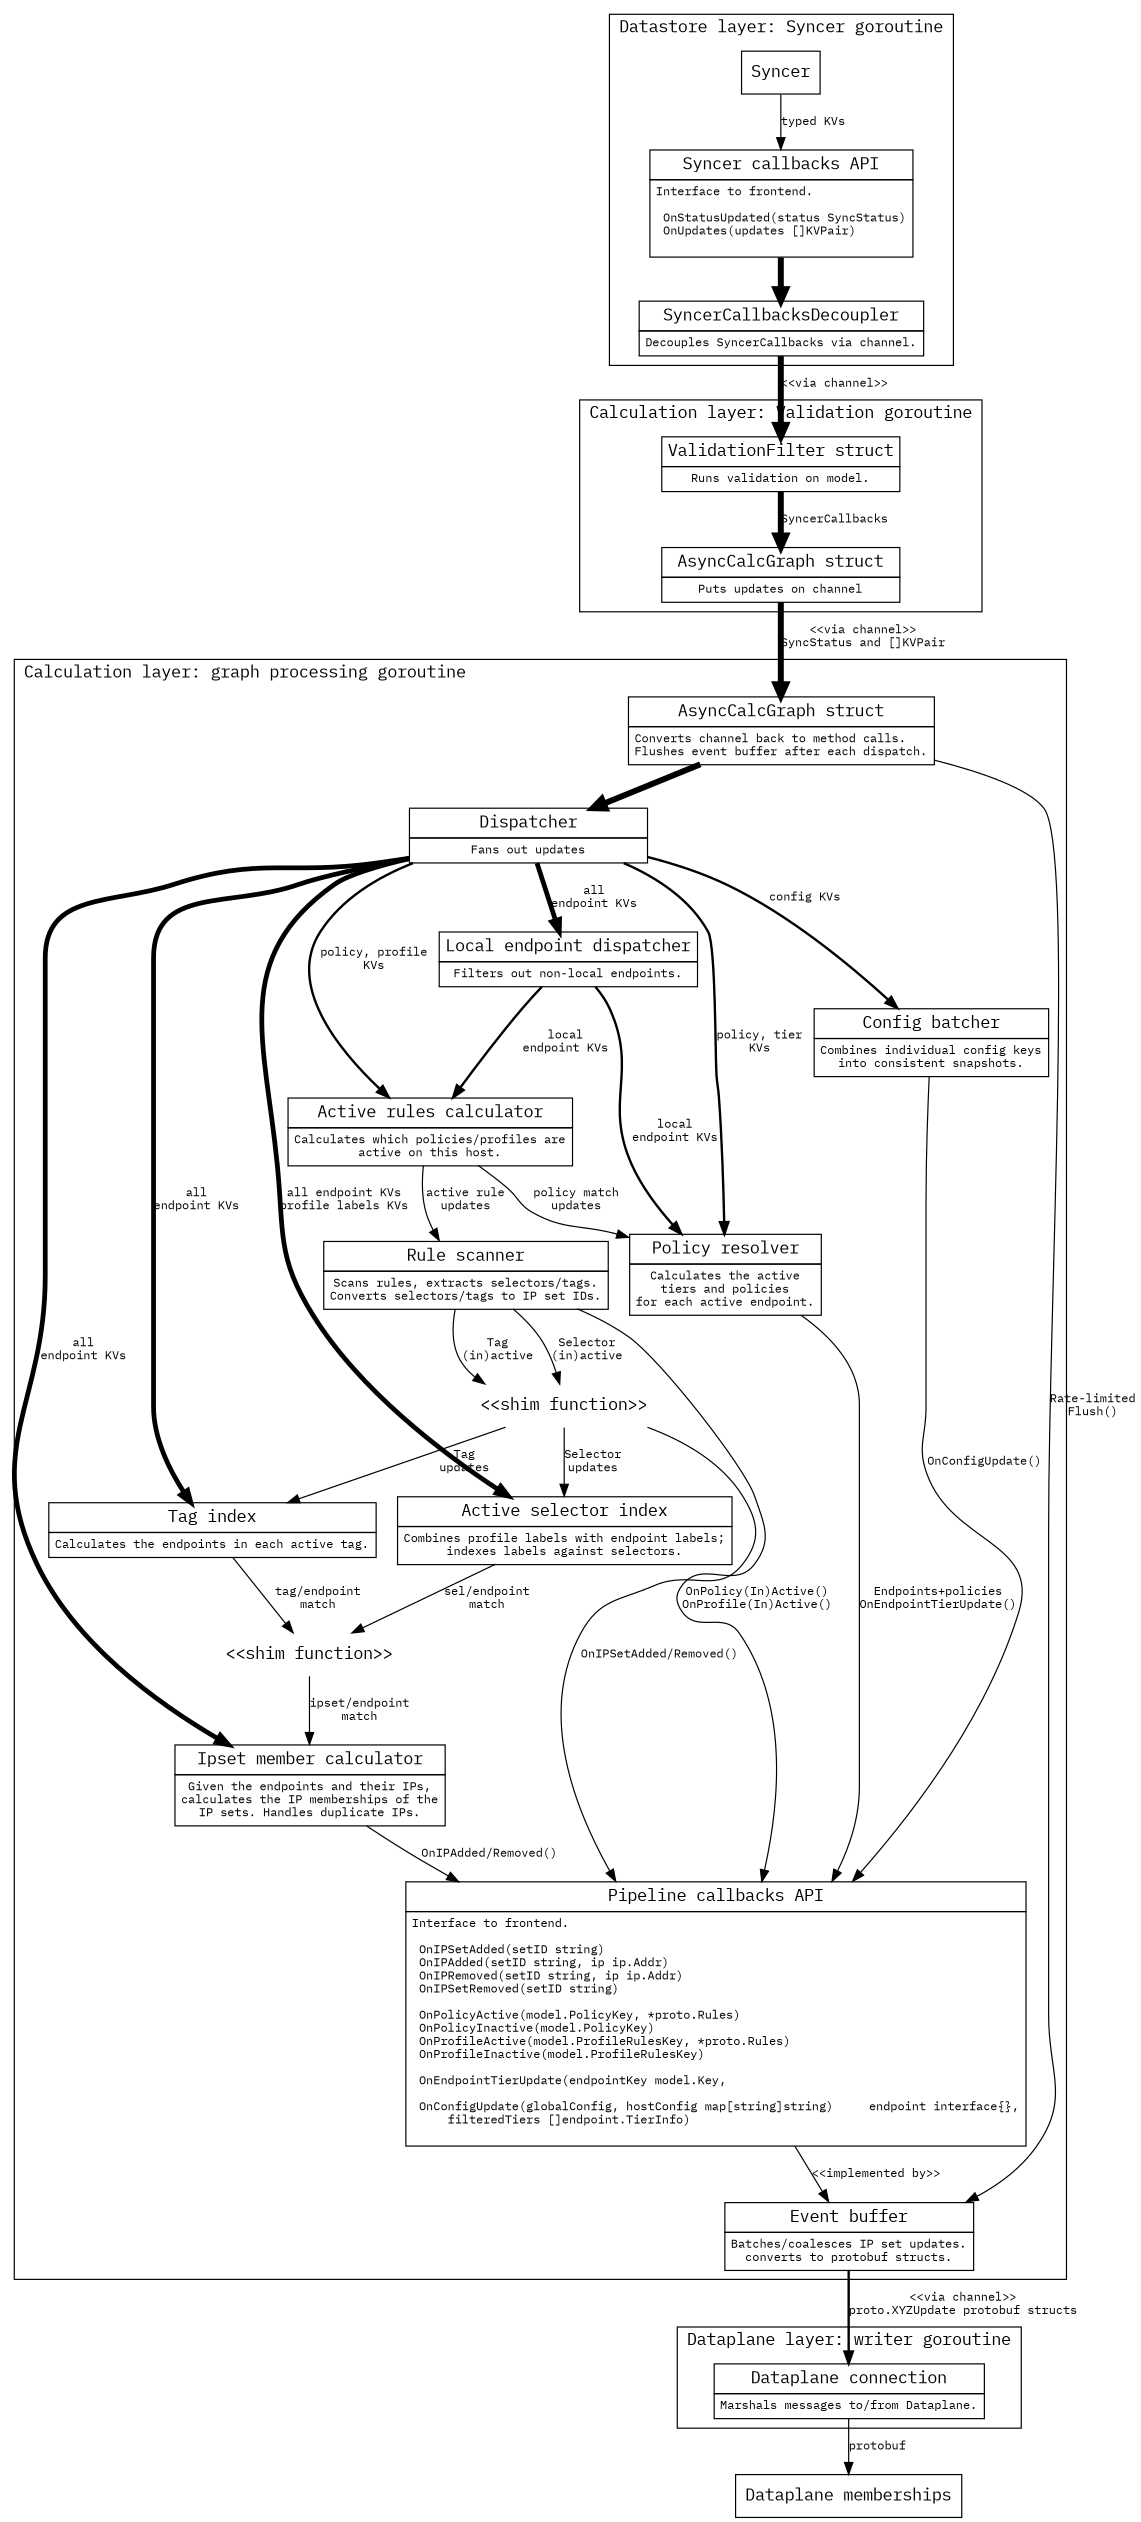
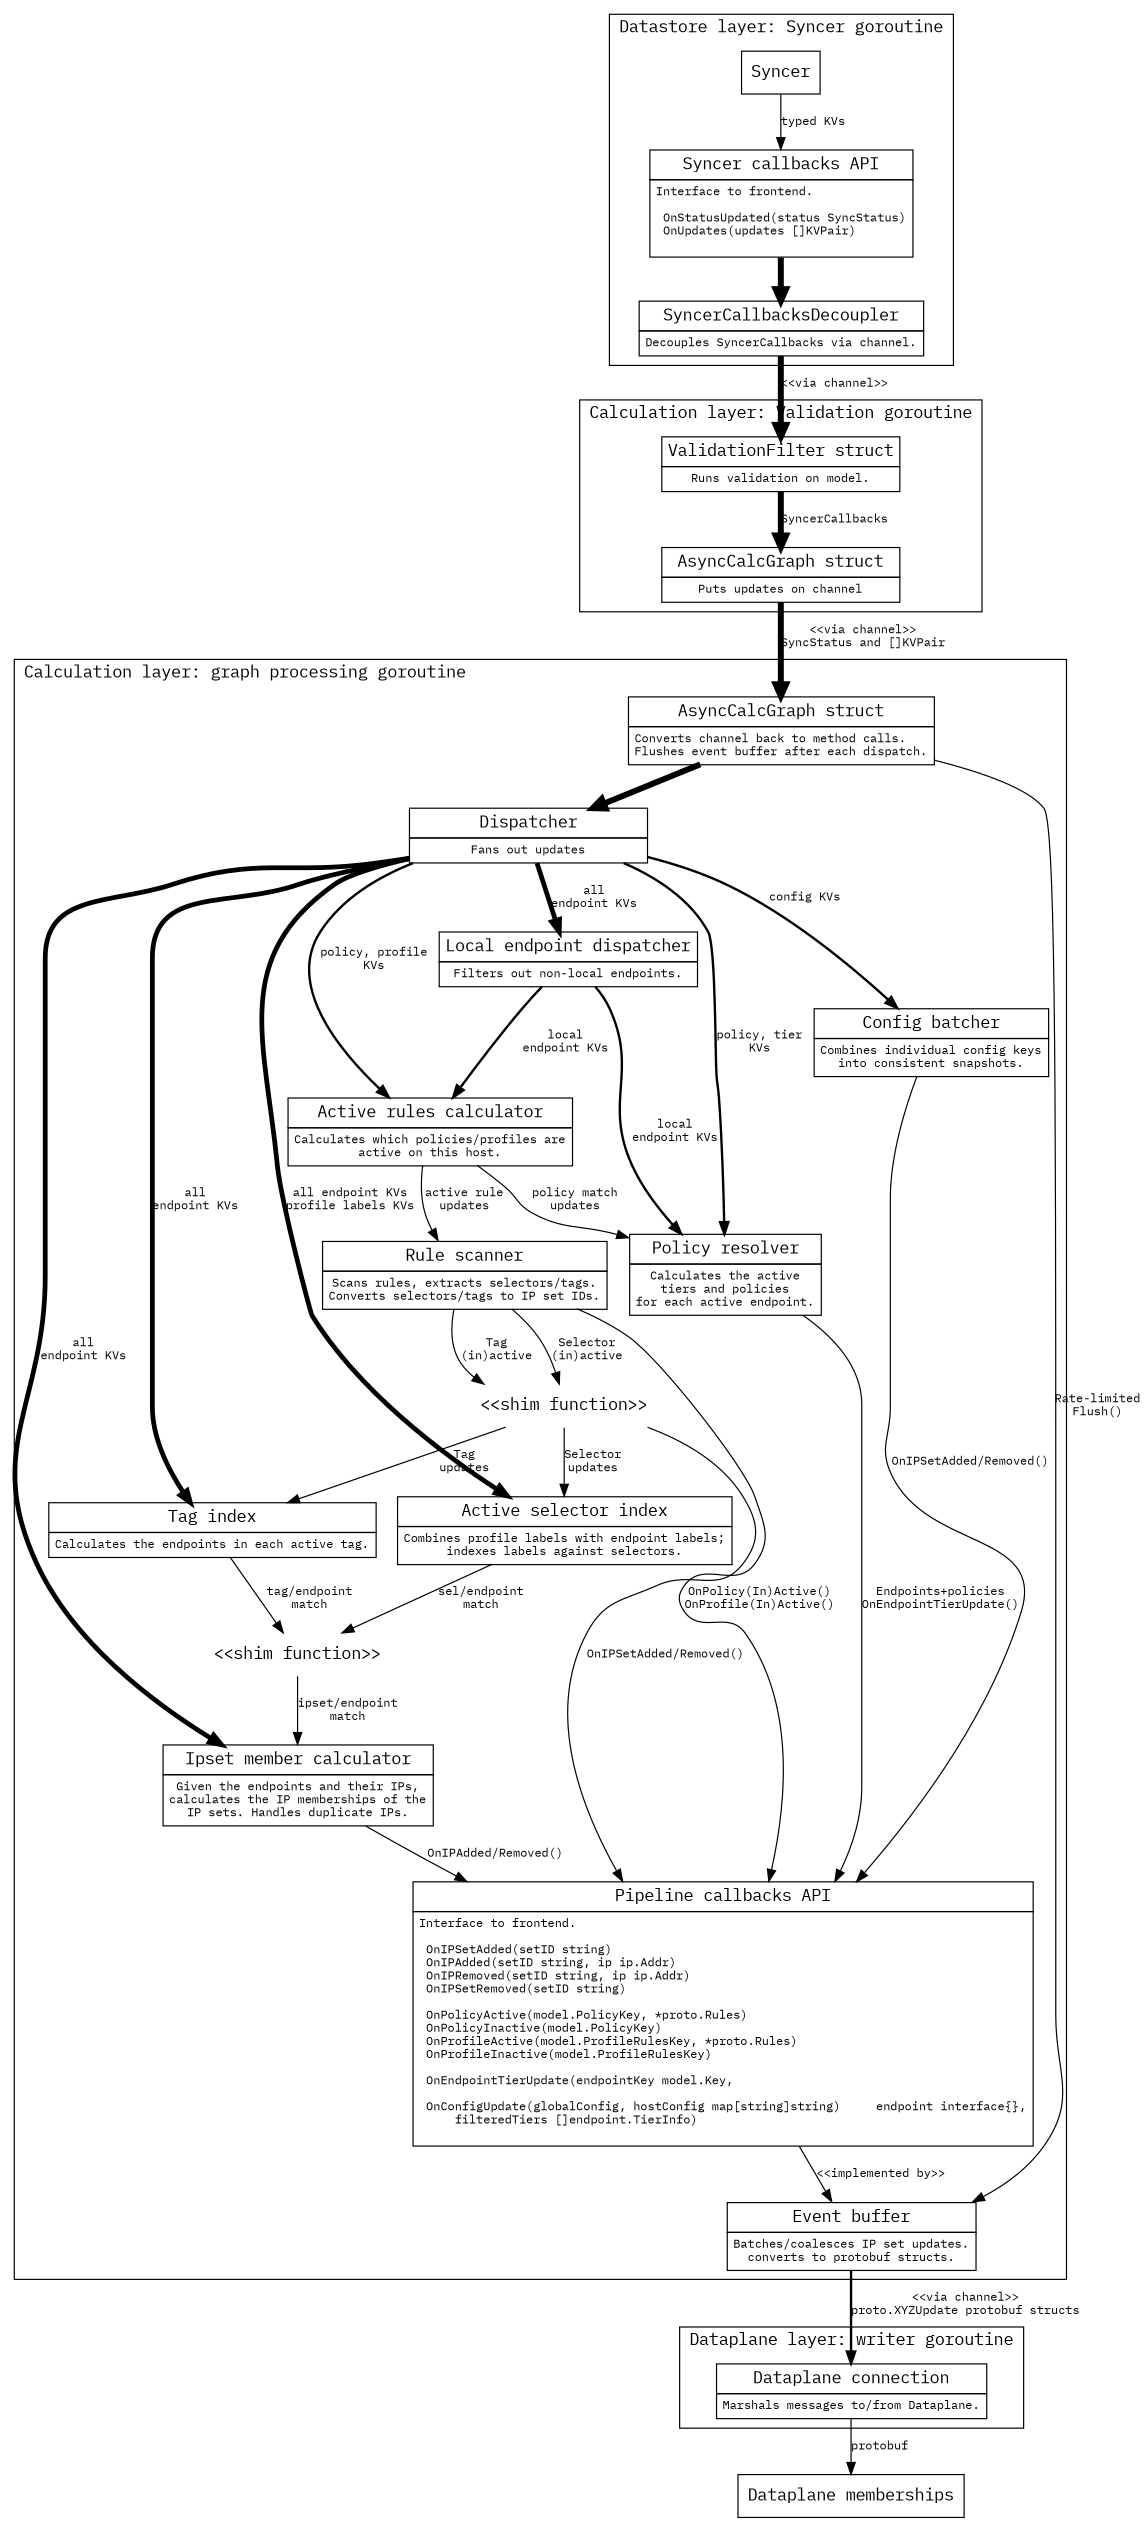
(985, 1462) -> (971, 1462)
